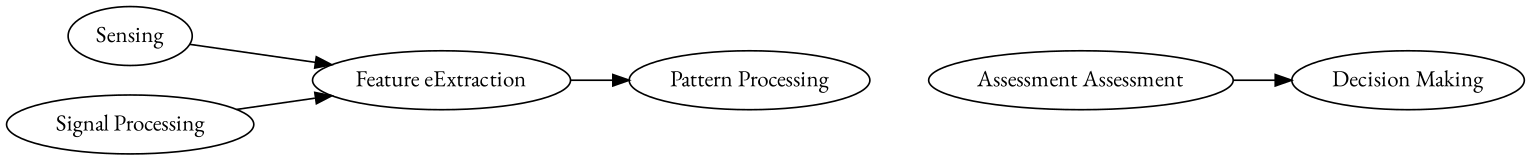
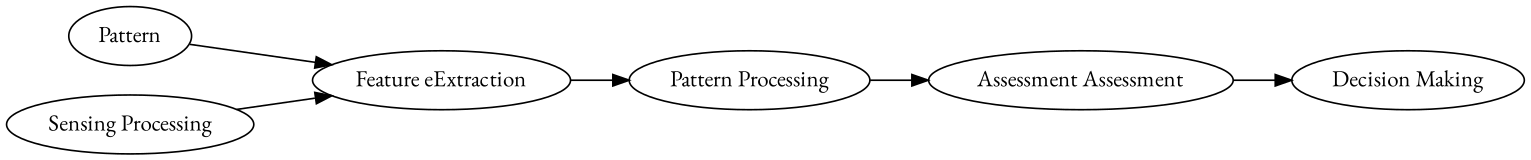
(130, 36) -> (130, 36)
none -> (891, 80)
(130, 124) -> (130, 124)
